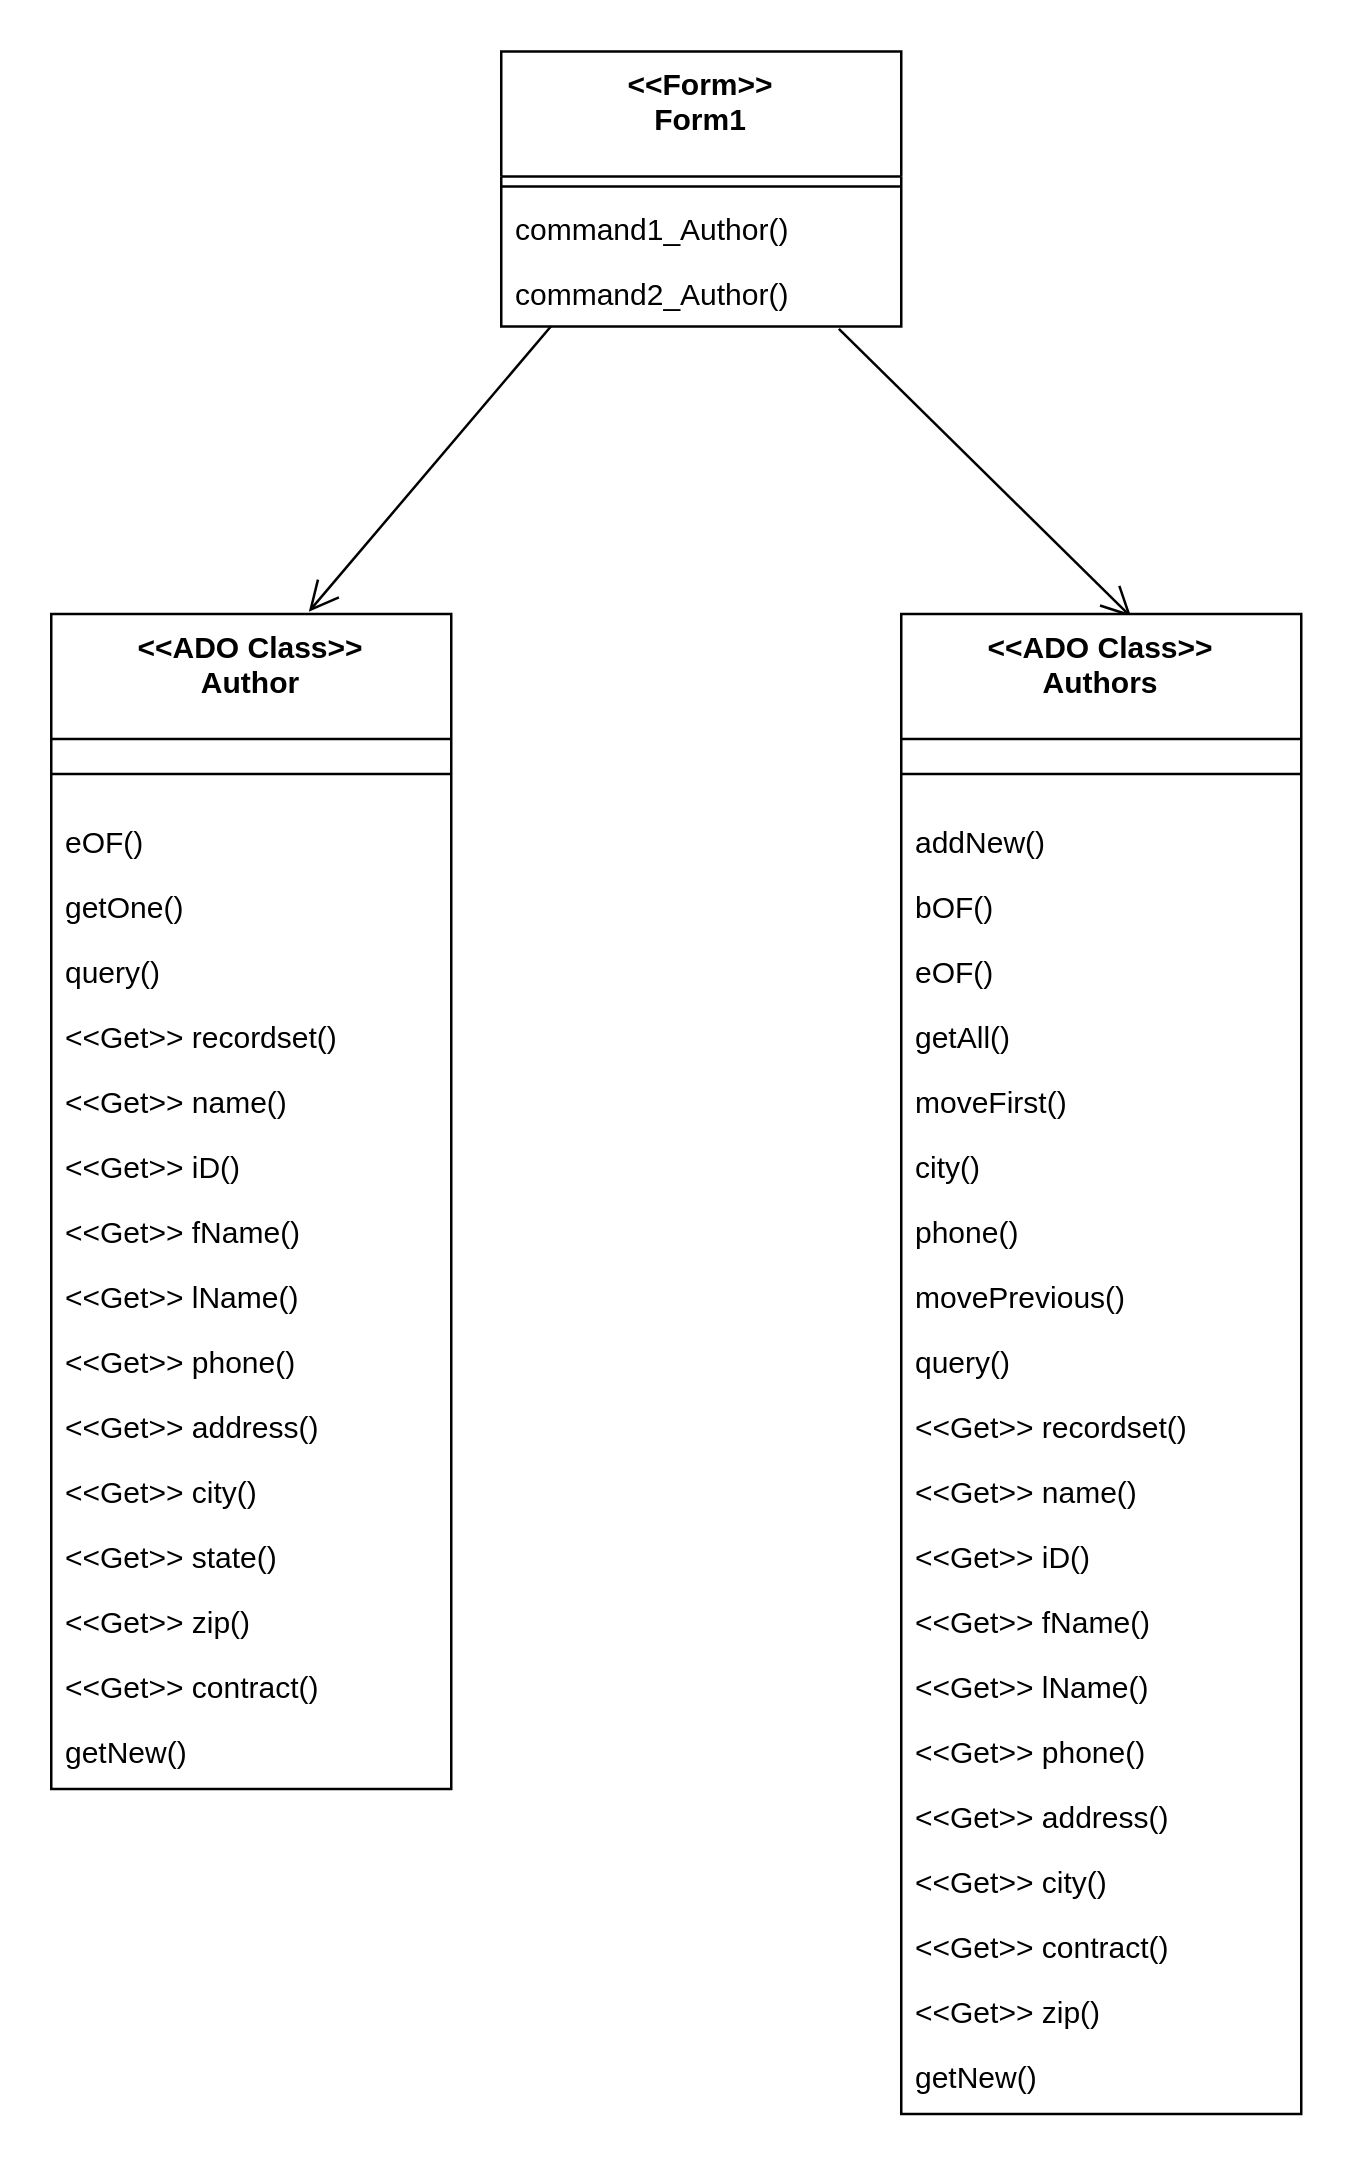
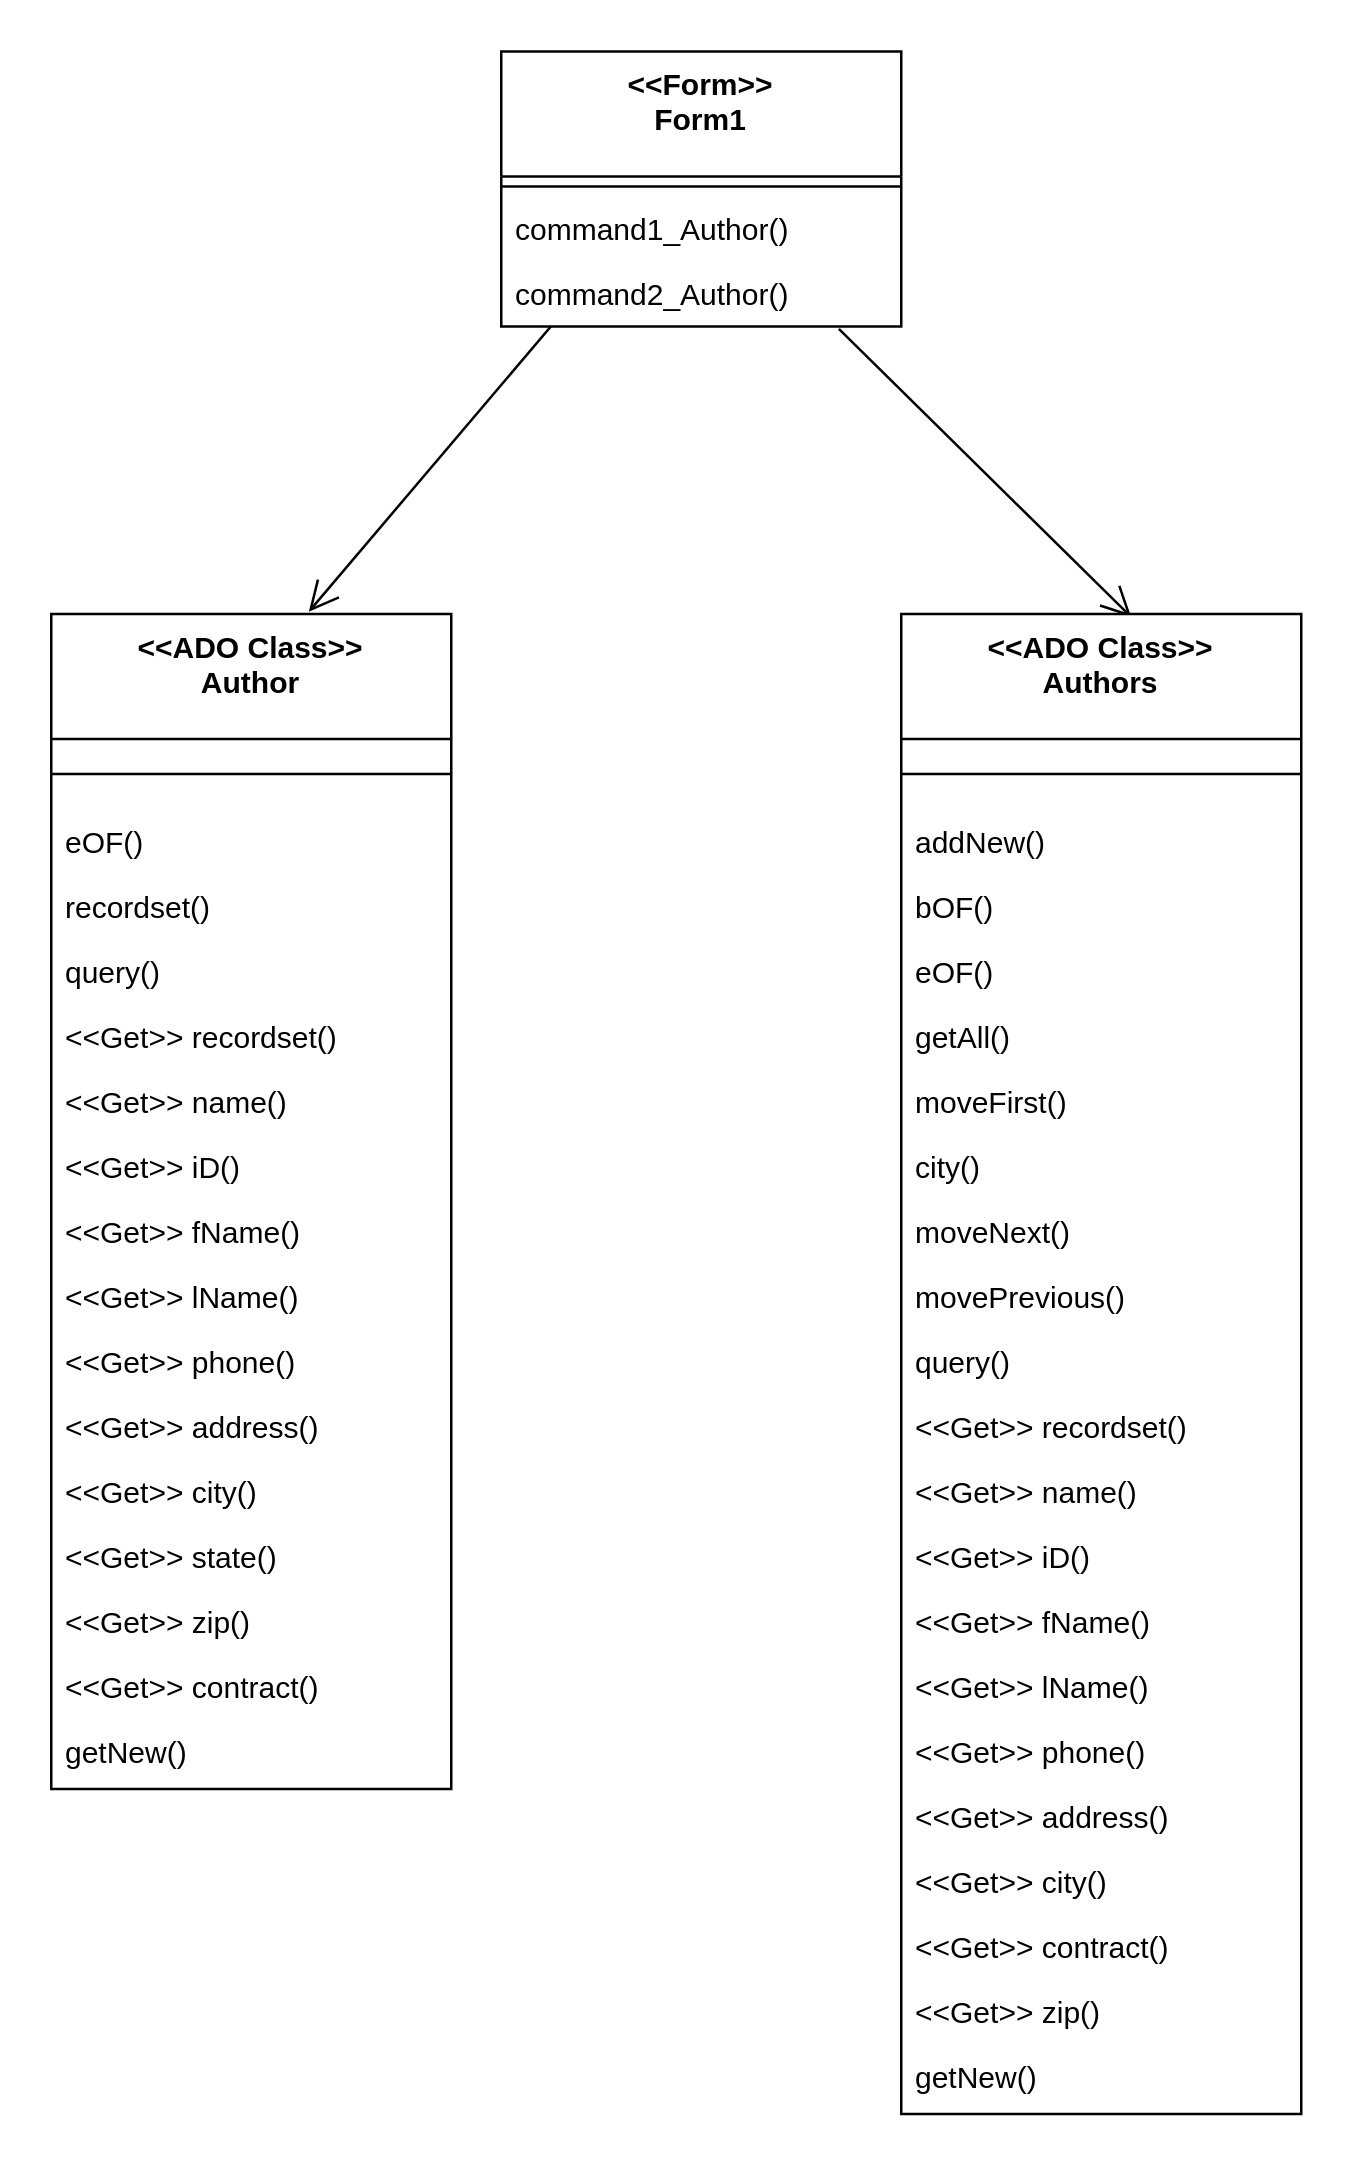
(132, 908) -> (157, 908)
(974, 1233) -> (999, 1233)
